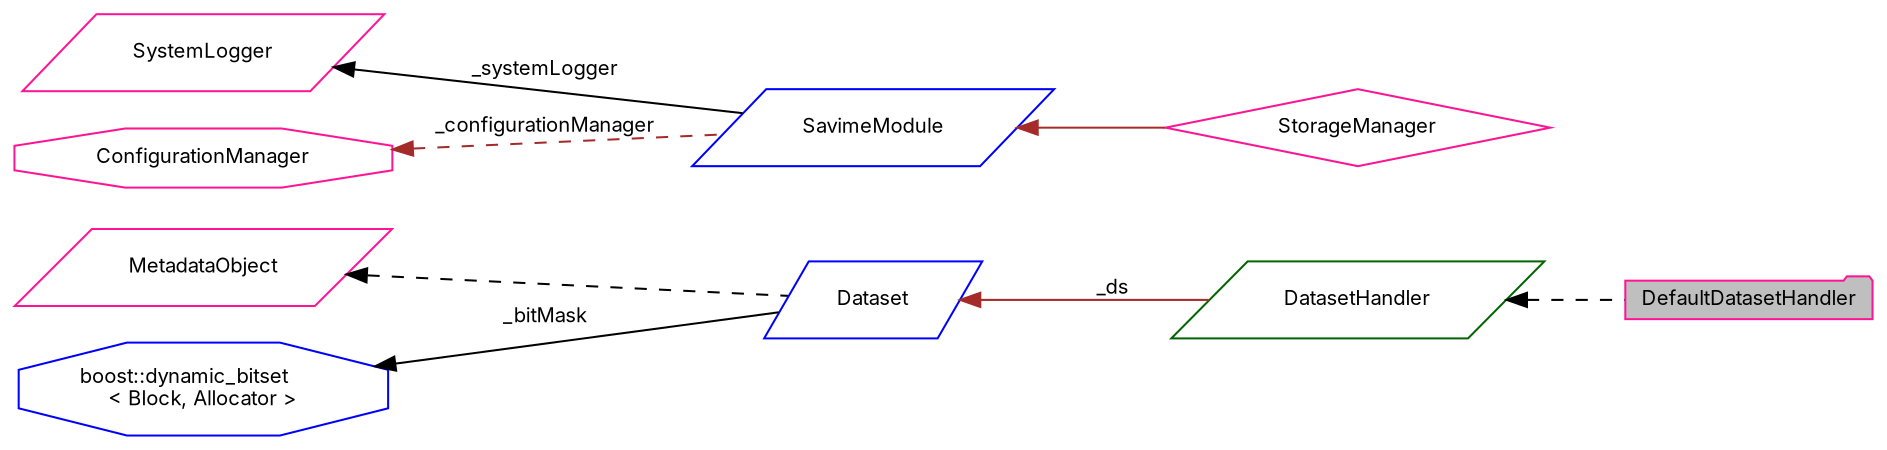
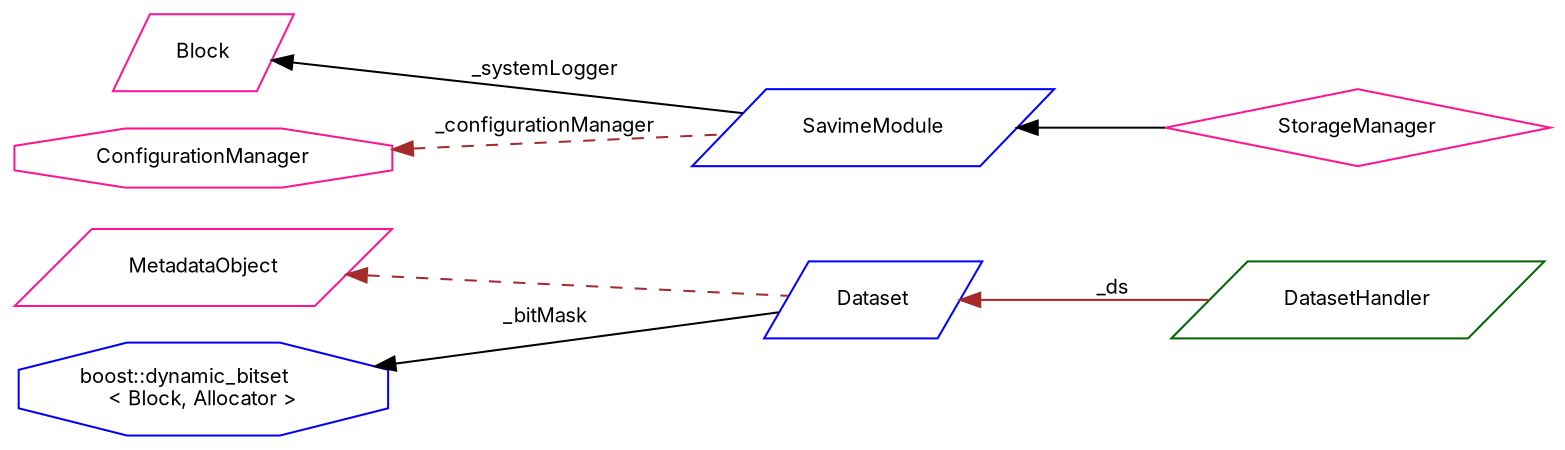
(203, 53) -> (203, 53)
(1101, 128) -> (1101, 128)
(578, 286) -> (578, 286)
(1749, 300) -> none
